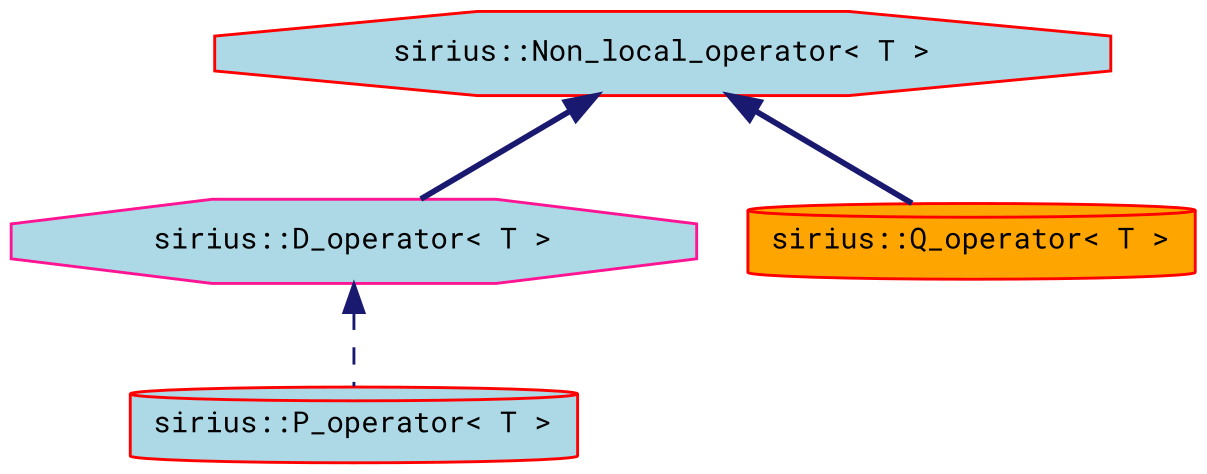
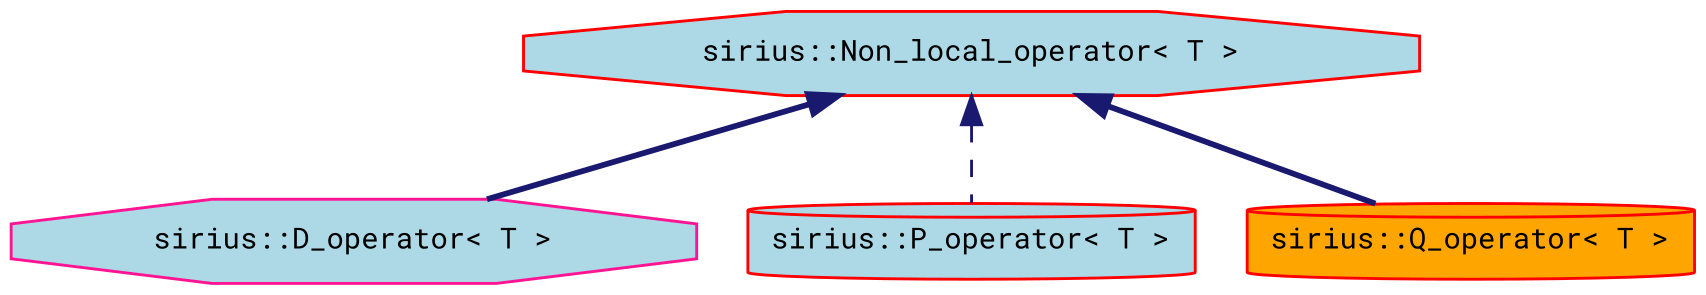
(354, 349) -> (972, 164)
